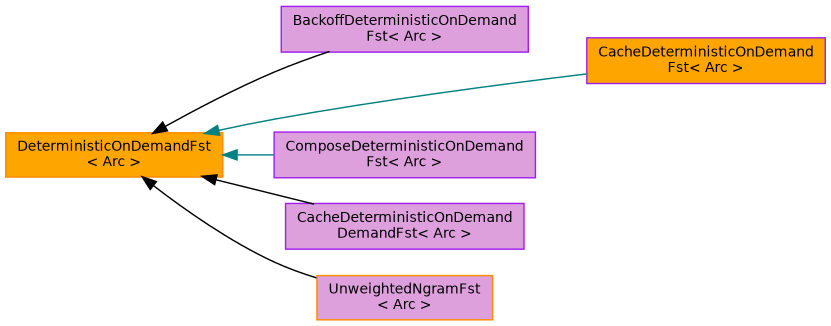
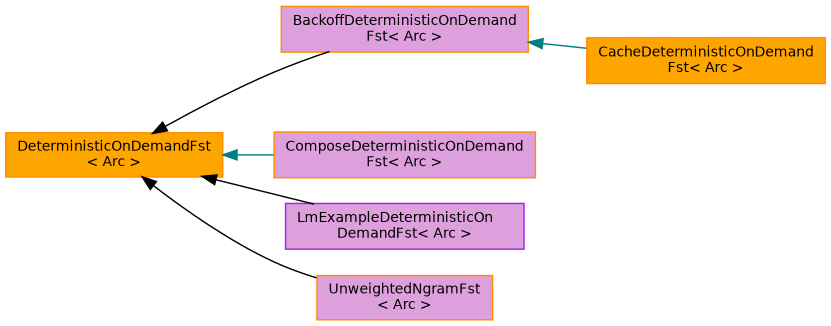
(405, 29) -> (405, 29)
(706, 61) -> (706, 61)
(402, 98) -> (565, 46)
(405, 155) -> (405, 155)
(405, 226) -> (405, 226)
